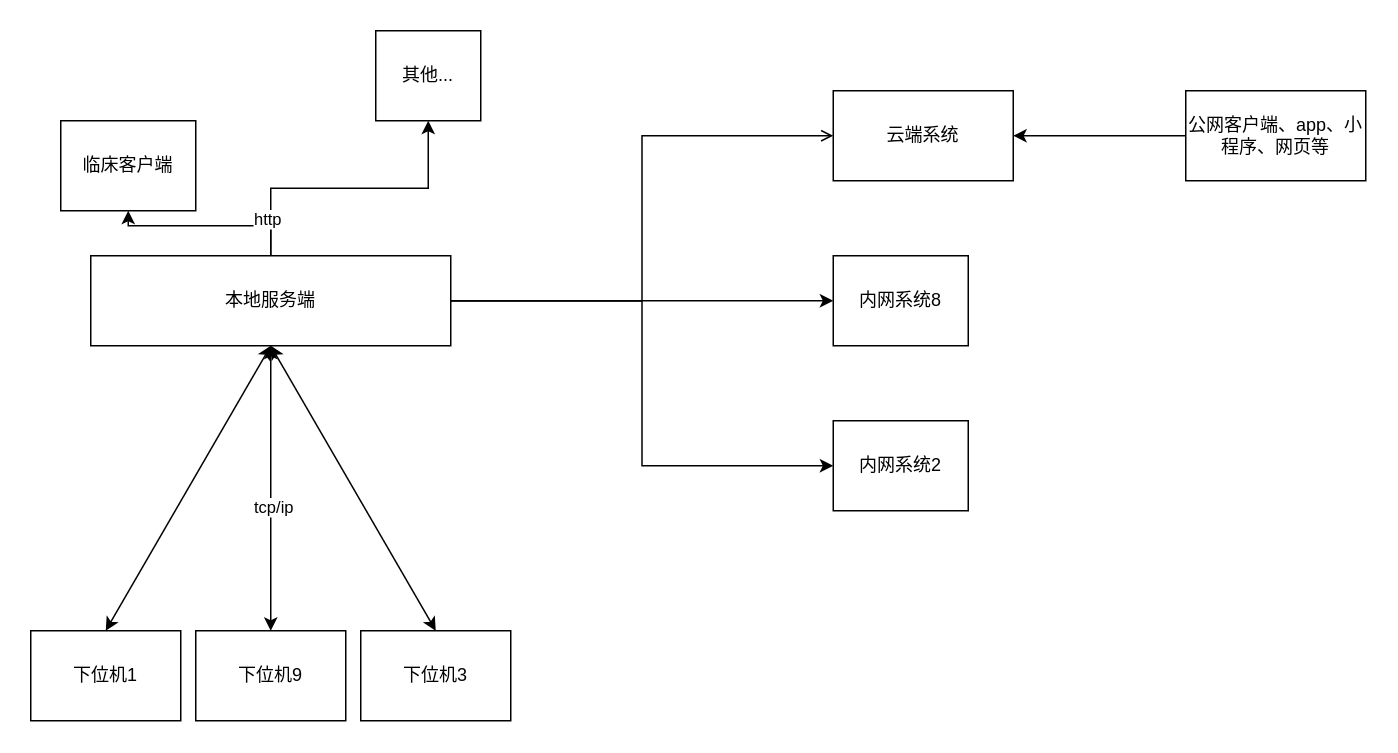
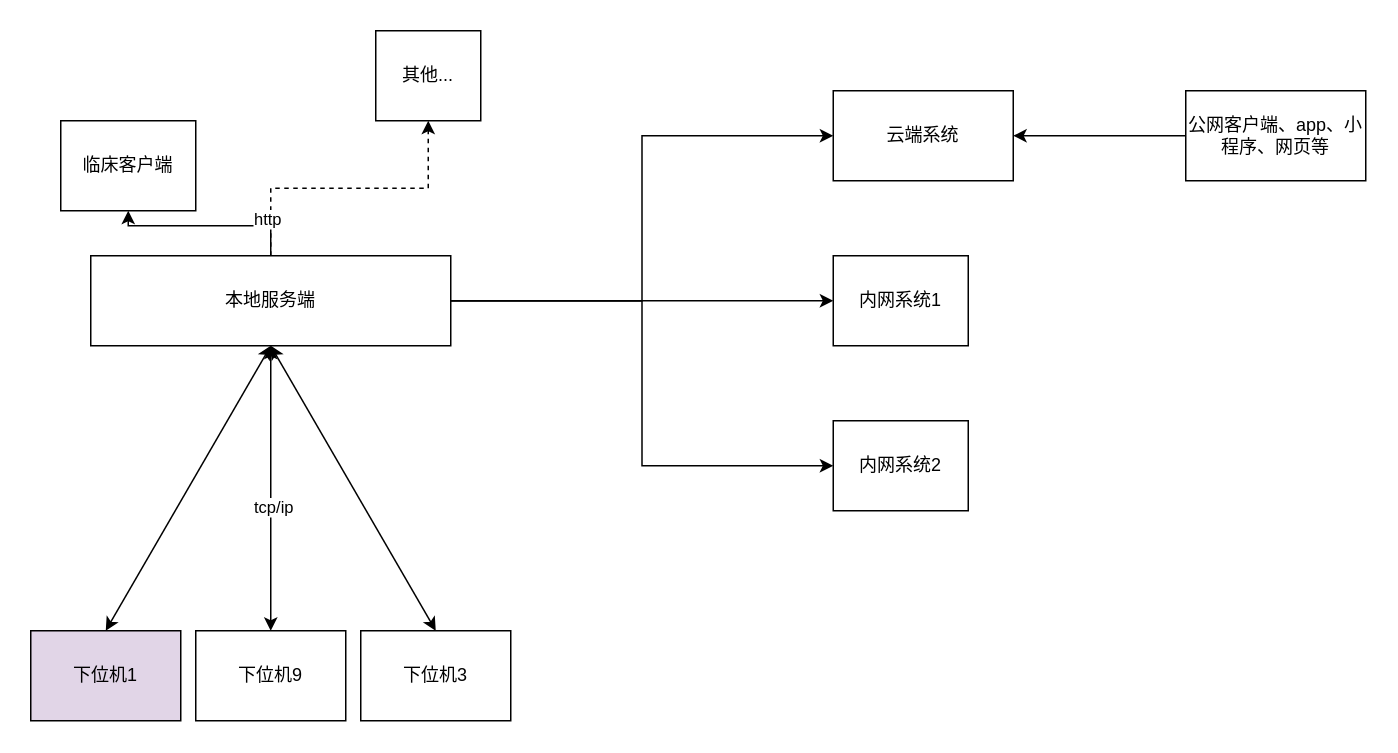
(824, 136) -> (822, 136)
(366, 188) -> (366, 188)
(901, 301) -> (901, 301)
(106, 676) -> (106, 676)
